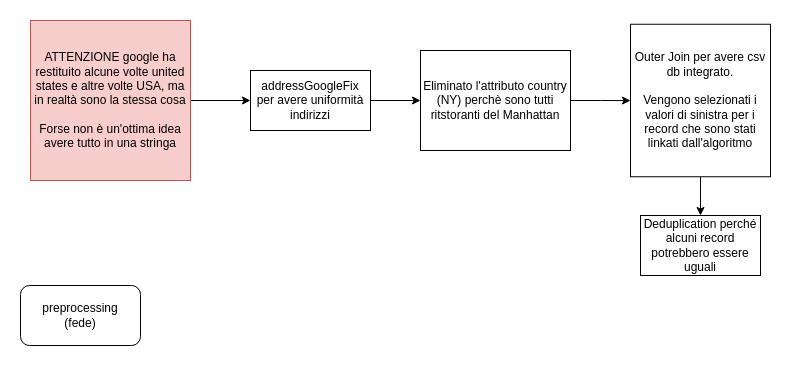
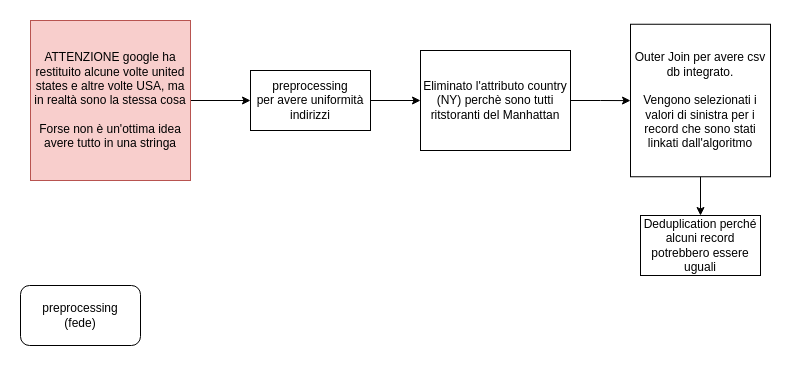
(311, 101) -> (311, 101)
